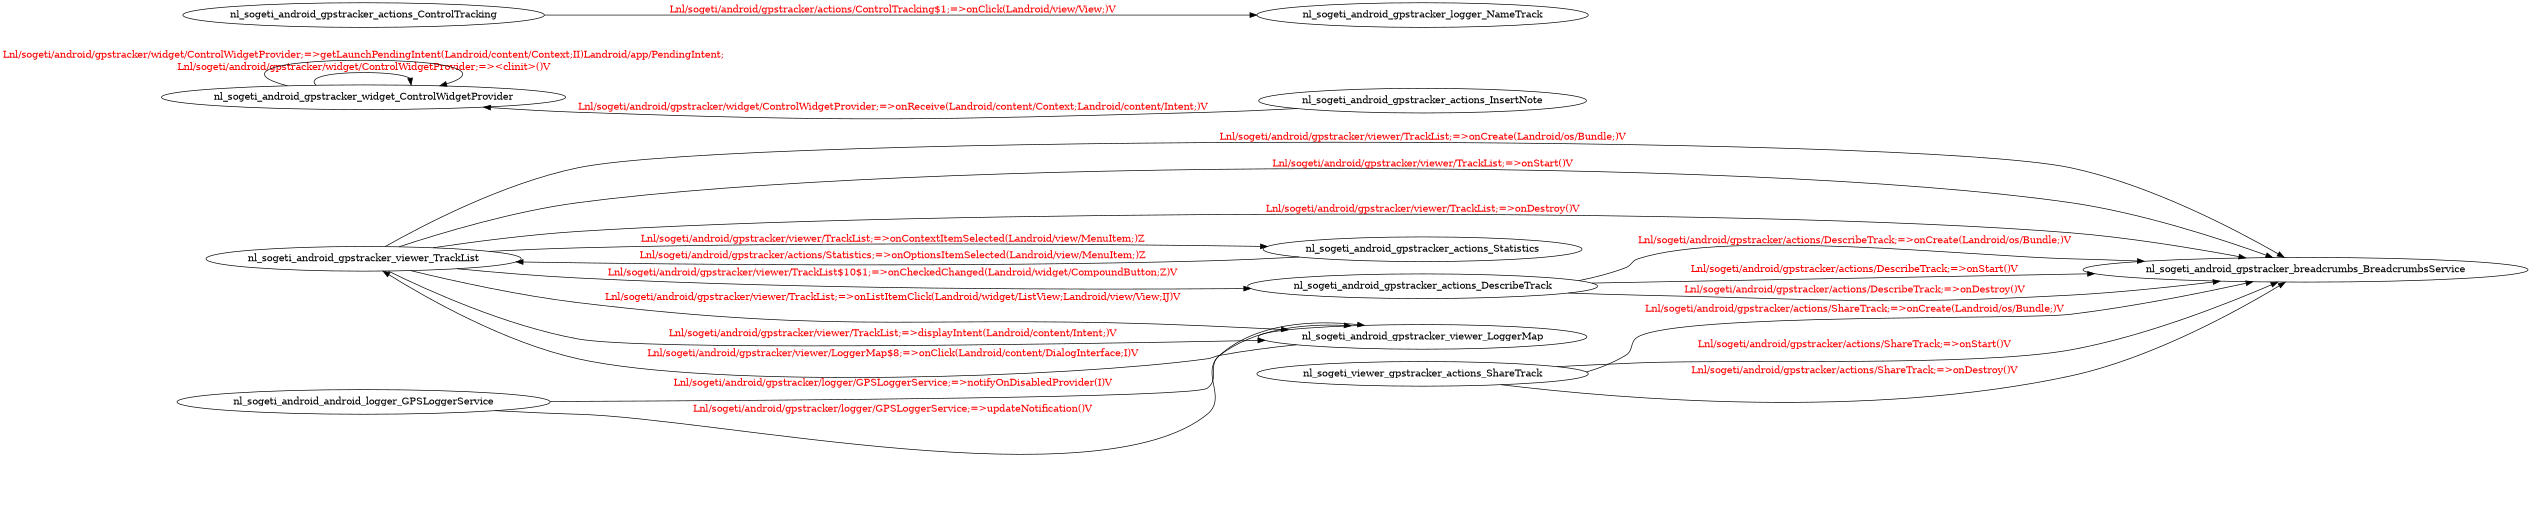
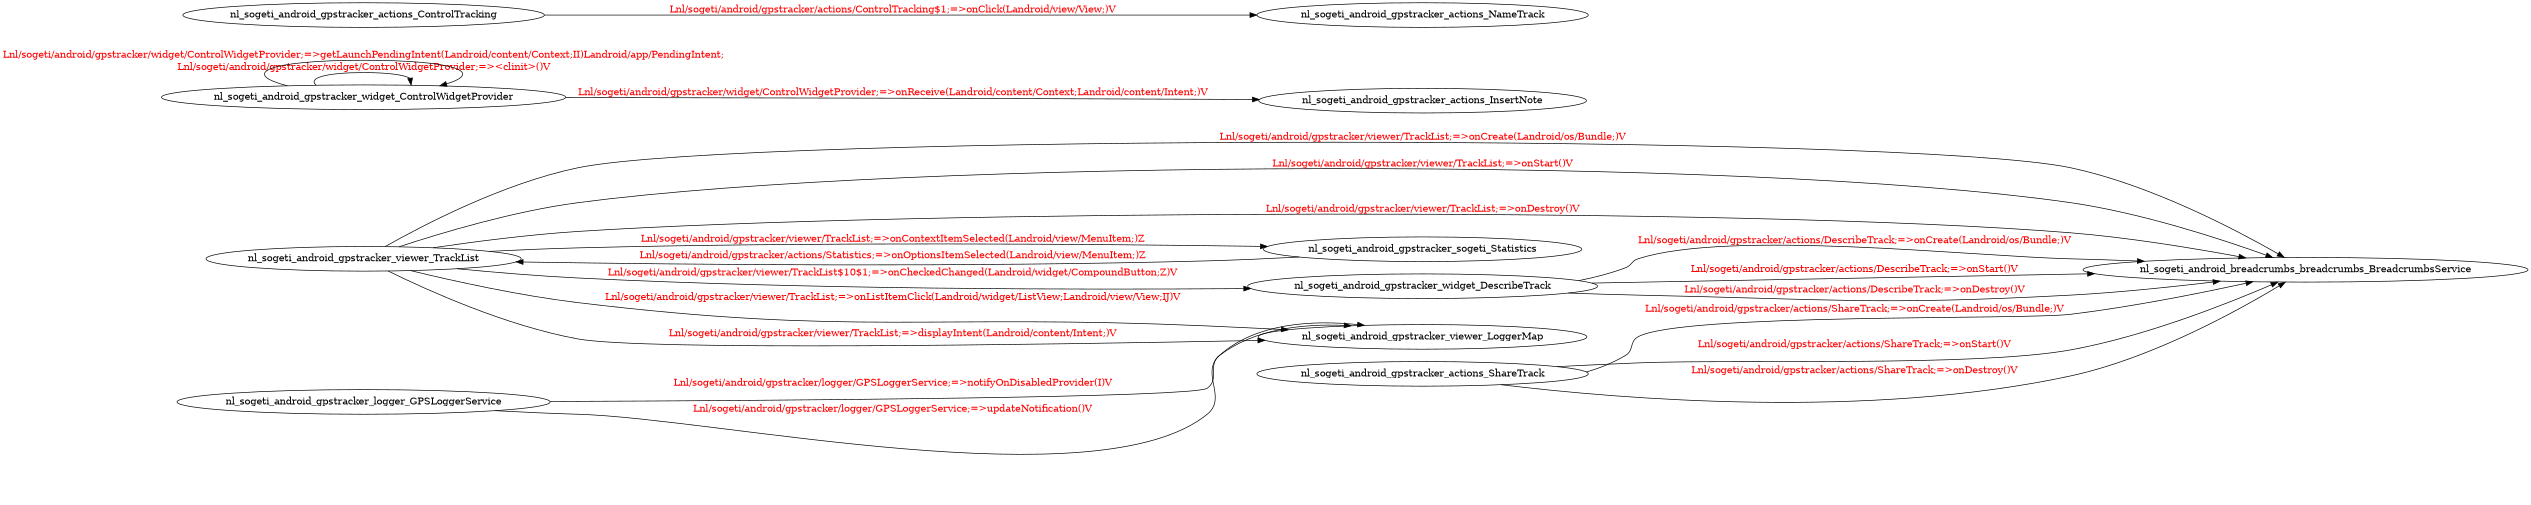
(1423, 15) -> (1423, 15)
(894, 119) -> (909, 98)
(1423, 249) -> (1423, 249)
(2306, 270) -> (2306, 270)
(1423, 286) -> (1423, 286)
(1423, 374) -> (1423, 374)
(834, 377) -> none
(364, 402) -> (364, 402)
